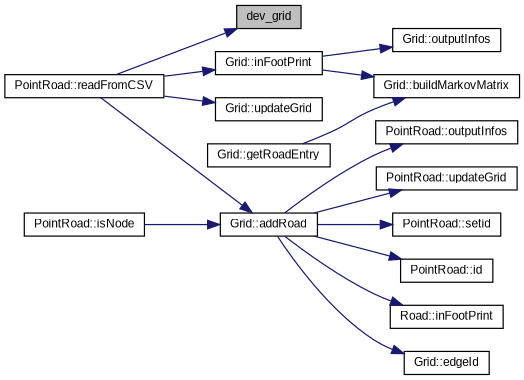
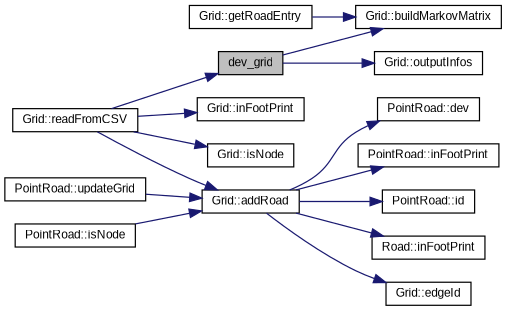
(351, 52) -> (322, 63)
(342, 73) -> (327, 43)
(84, 86) -> (75, 120)
(269, 109) -> (251, 155)
(447, 132) -> (429, 109)
(352, 203) -> (168, 196)
(447, 225) -> (429, 155)
